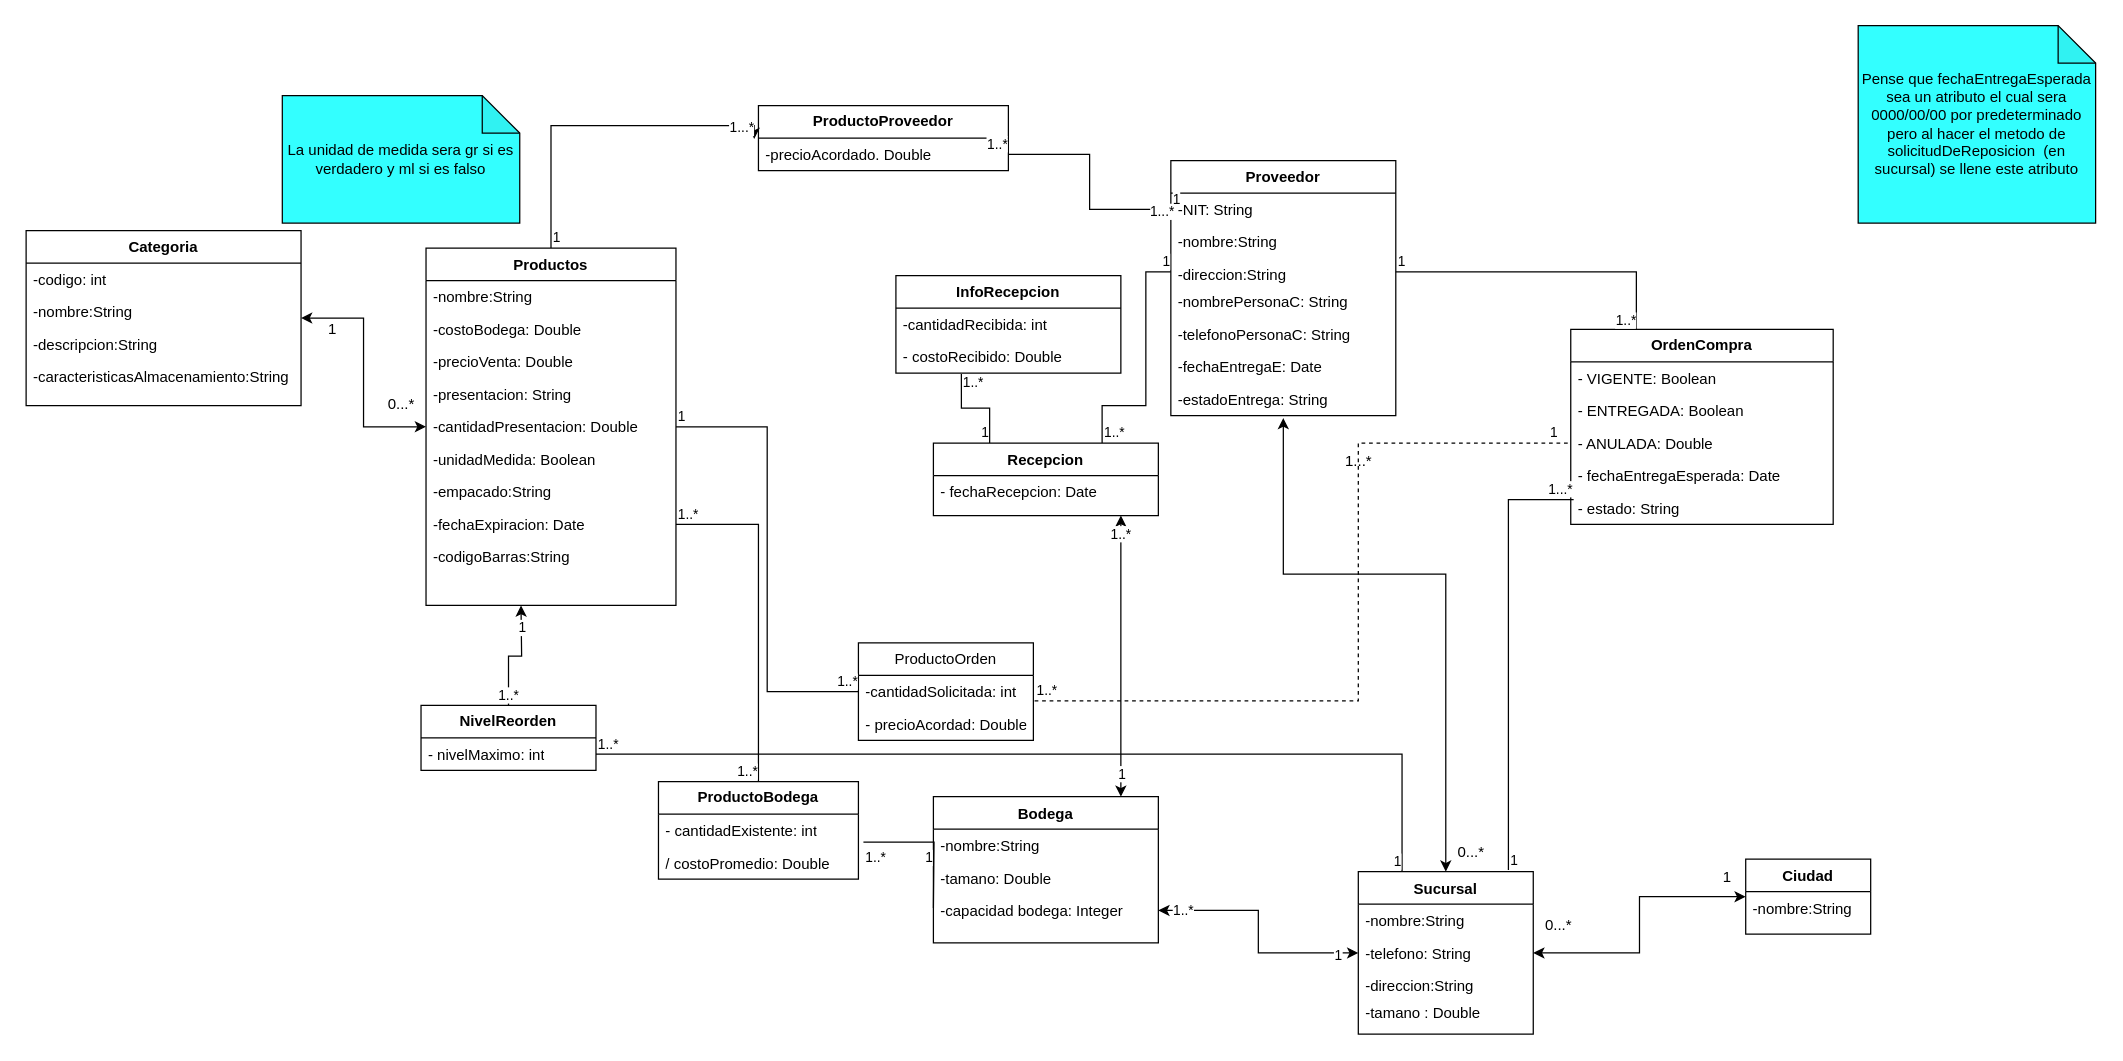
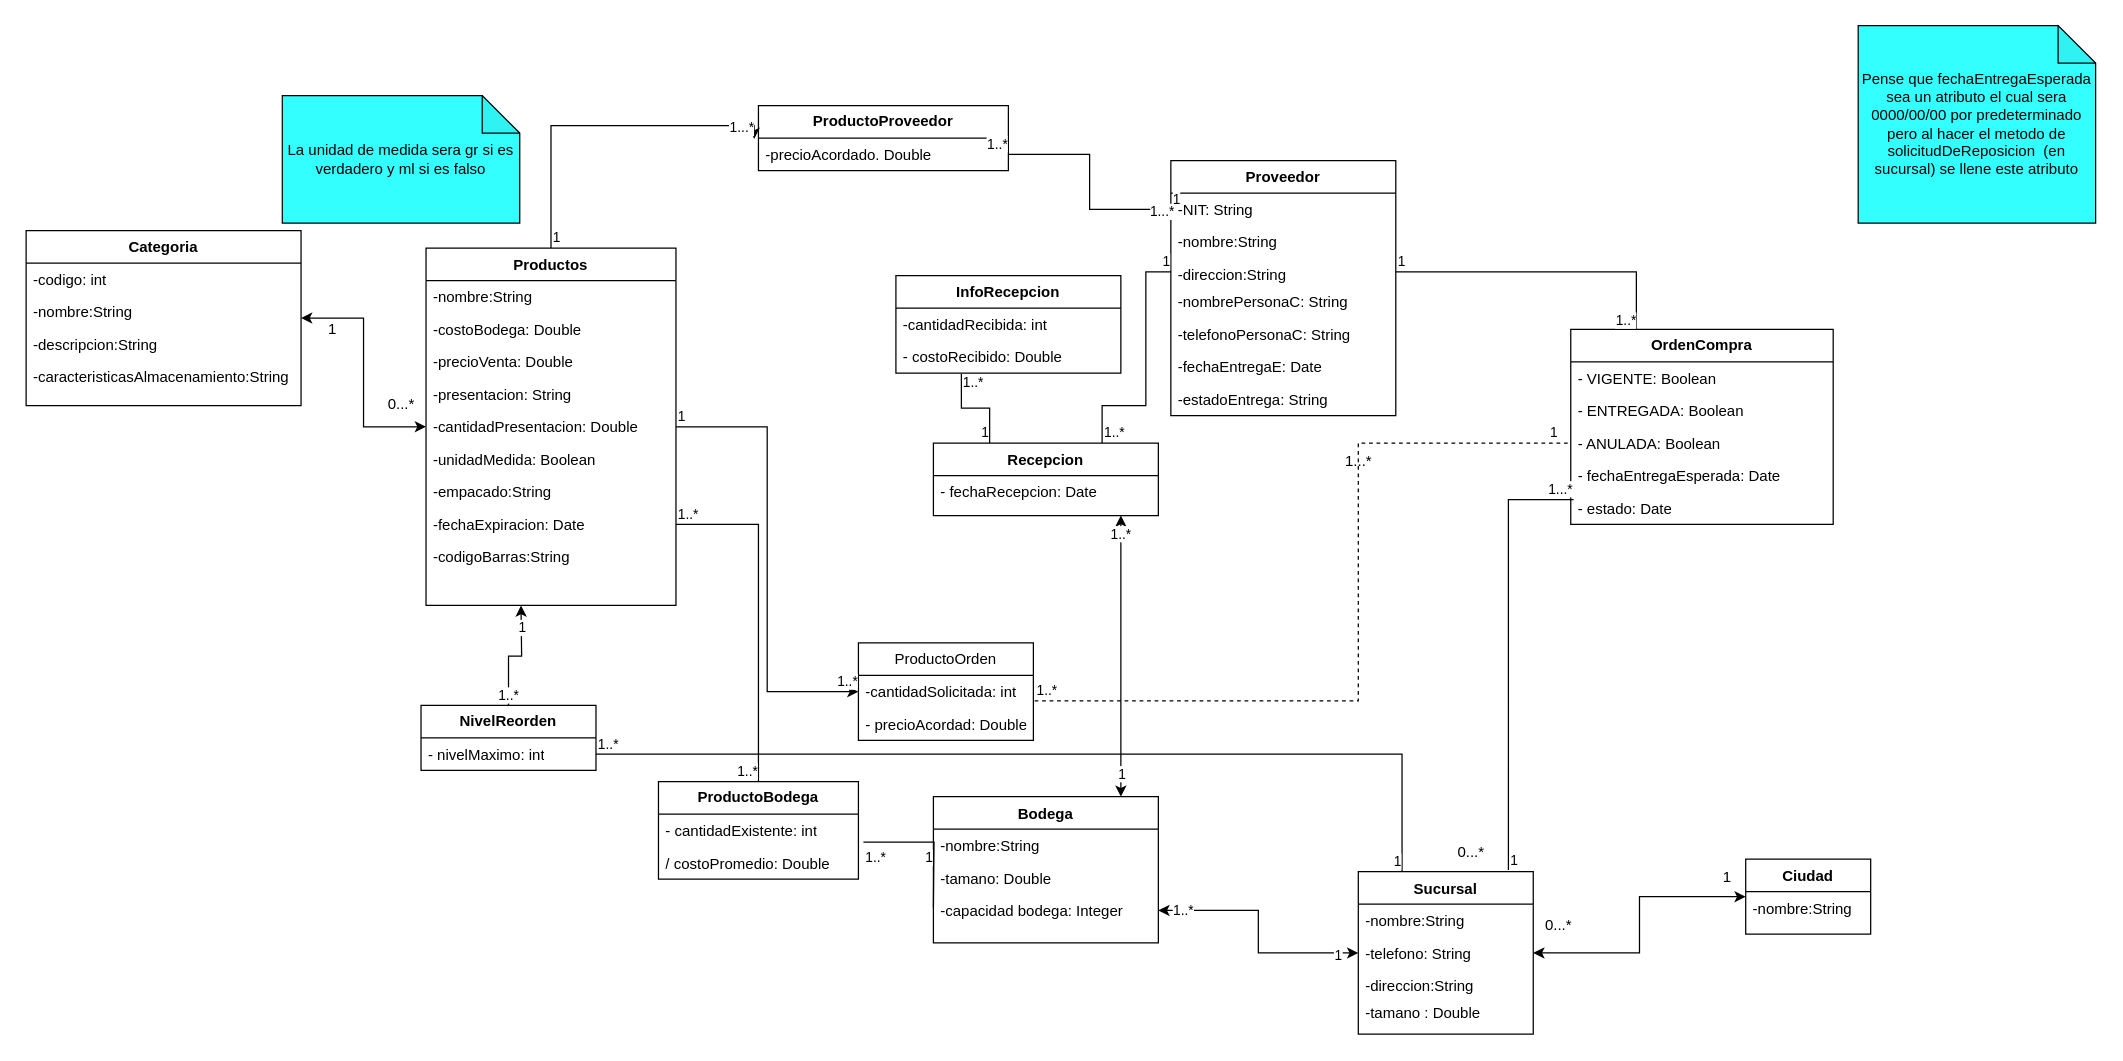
(1642, 445) -> (1646, 445)
(1638, 510) -> (1631, 510)
(1436, 574) -> none
(851, 692) -> (848, 692)
